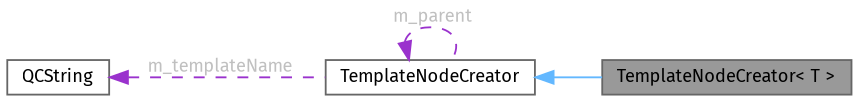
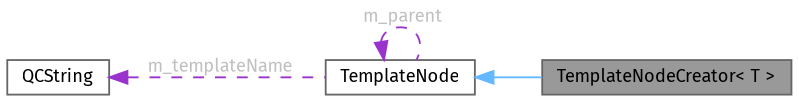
(430, 77) -> (400, 77)
